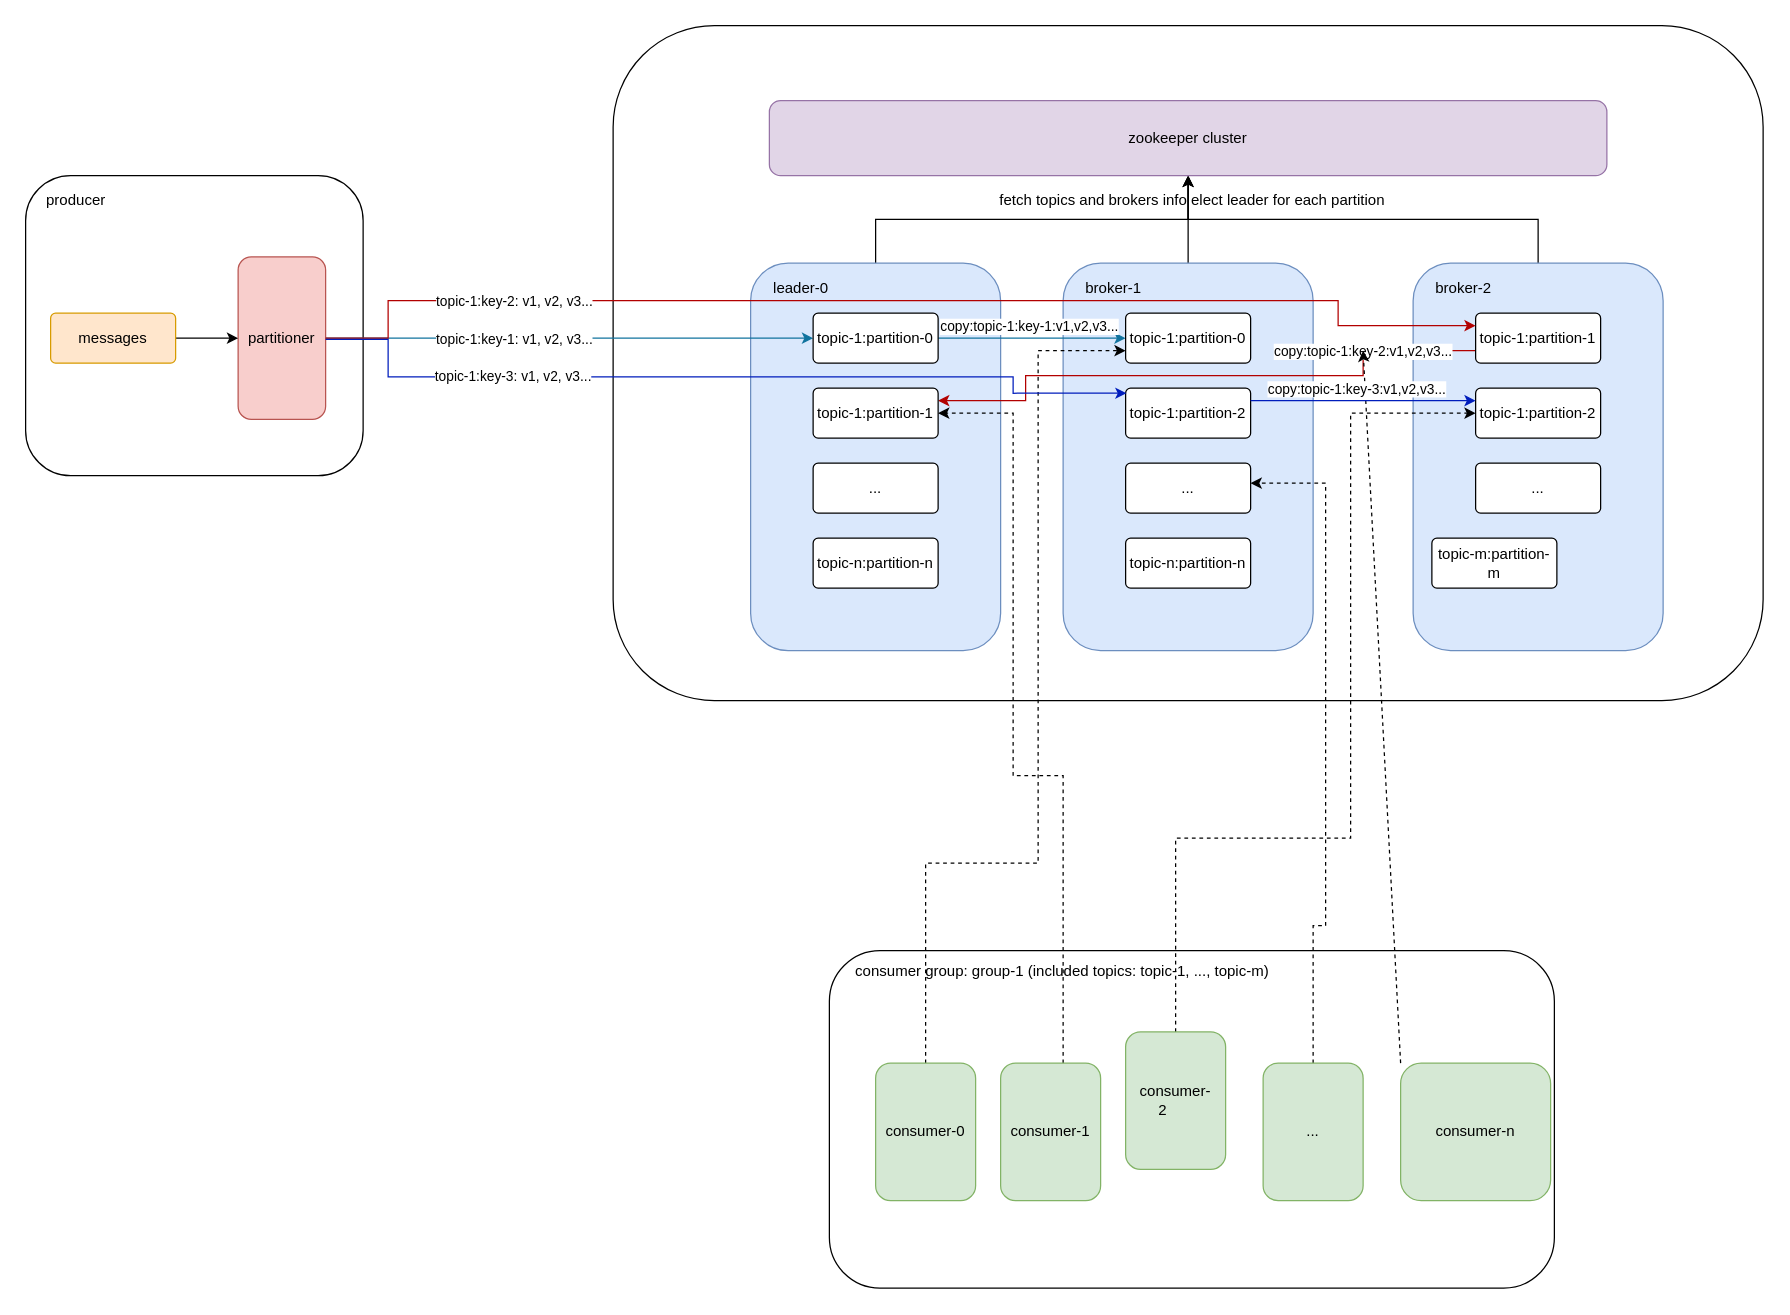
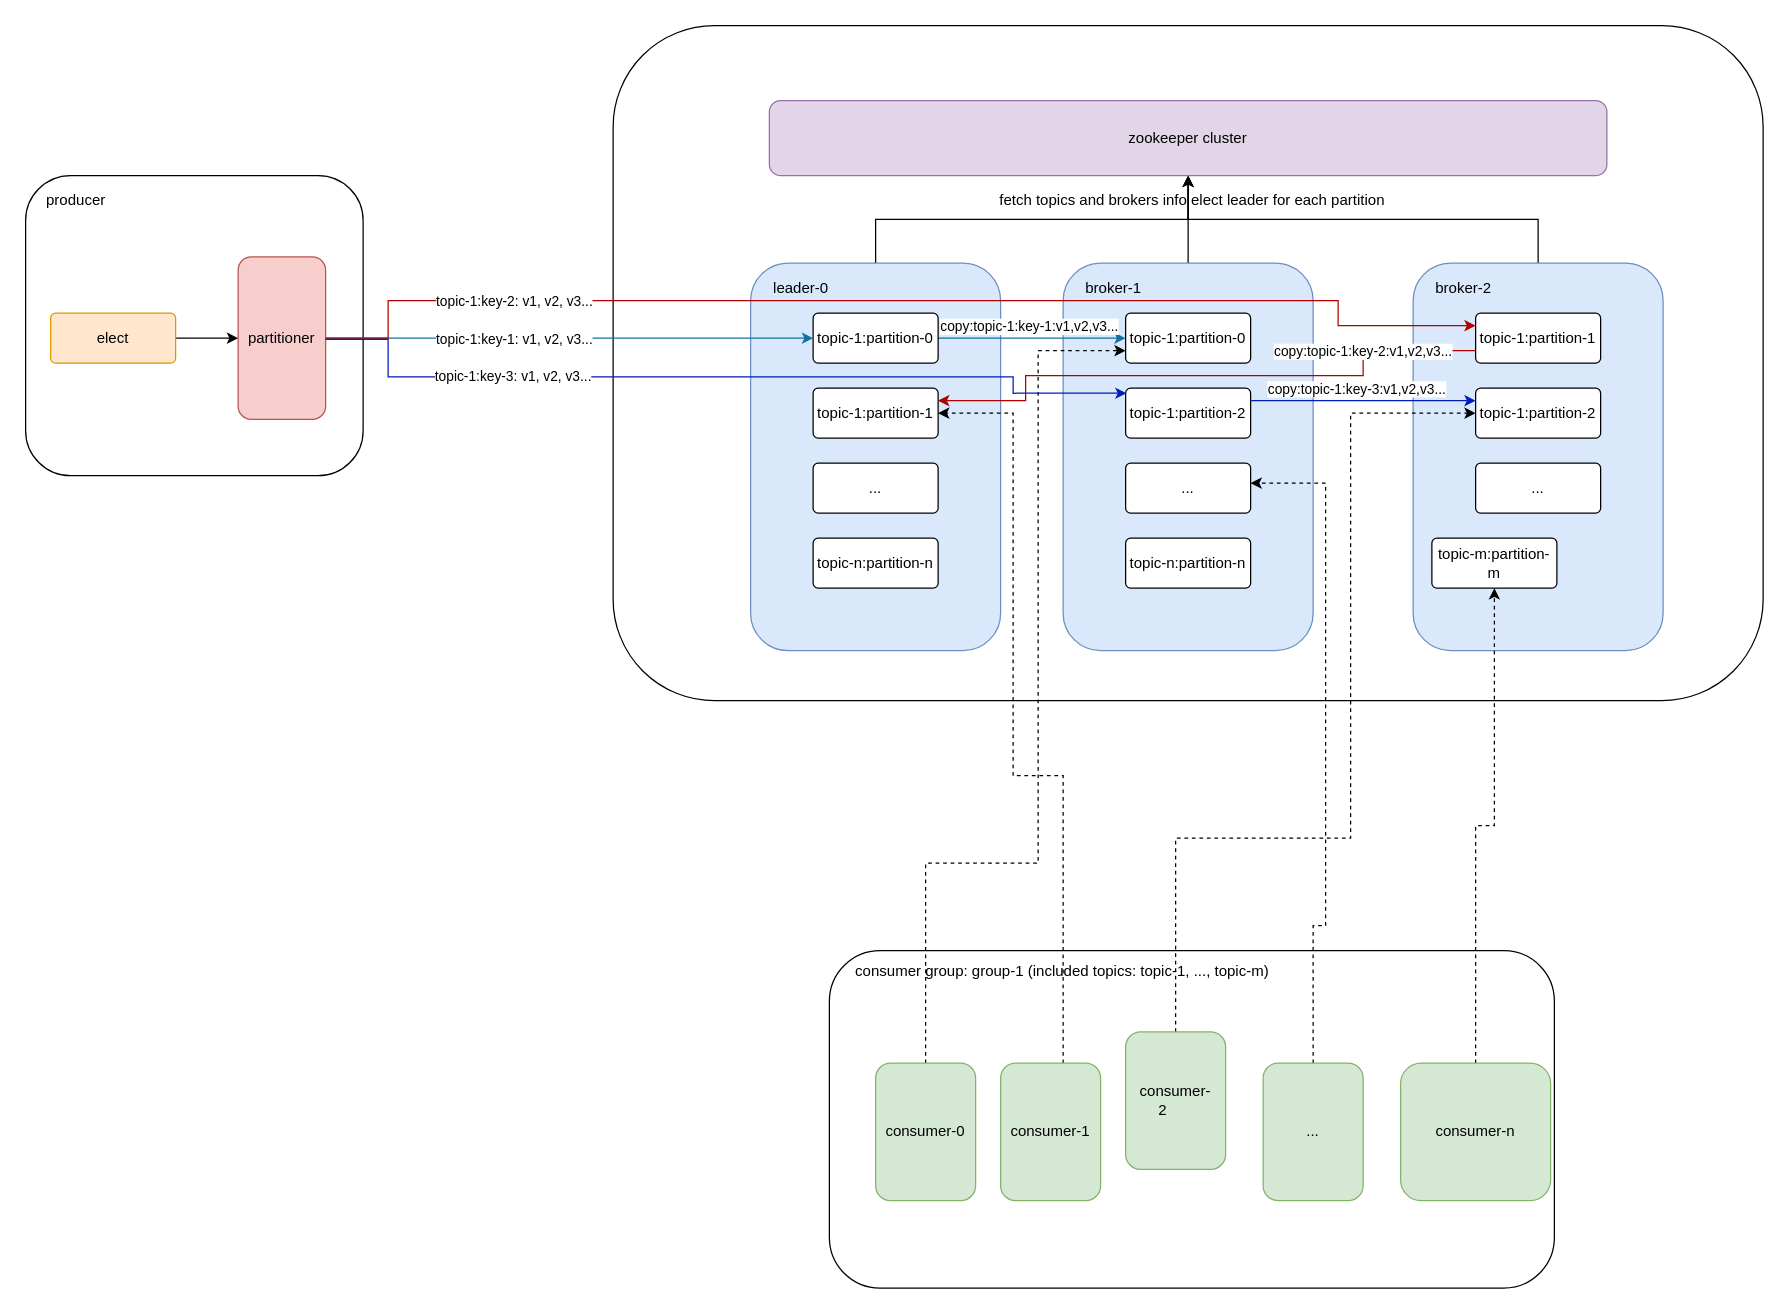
(113, 338) -> (113, 338)
(1383, 733) -> (1481, 826)
